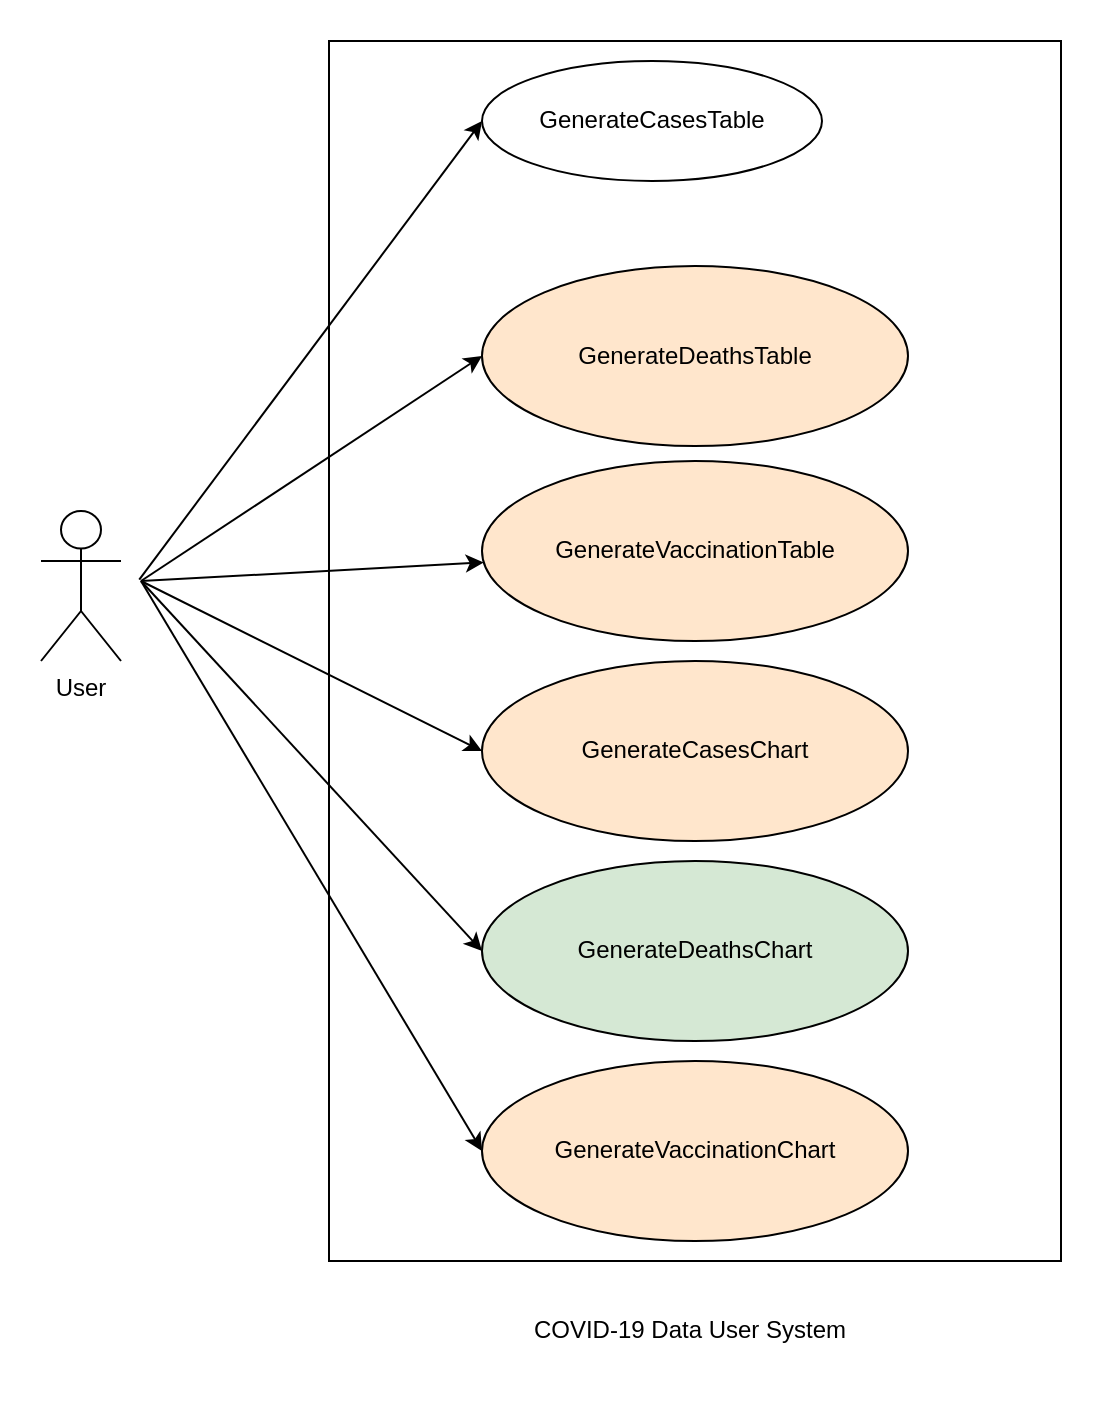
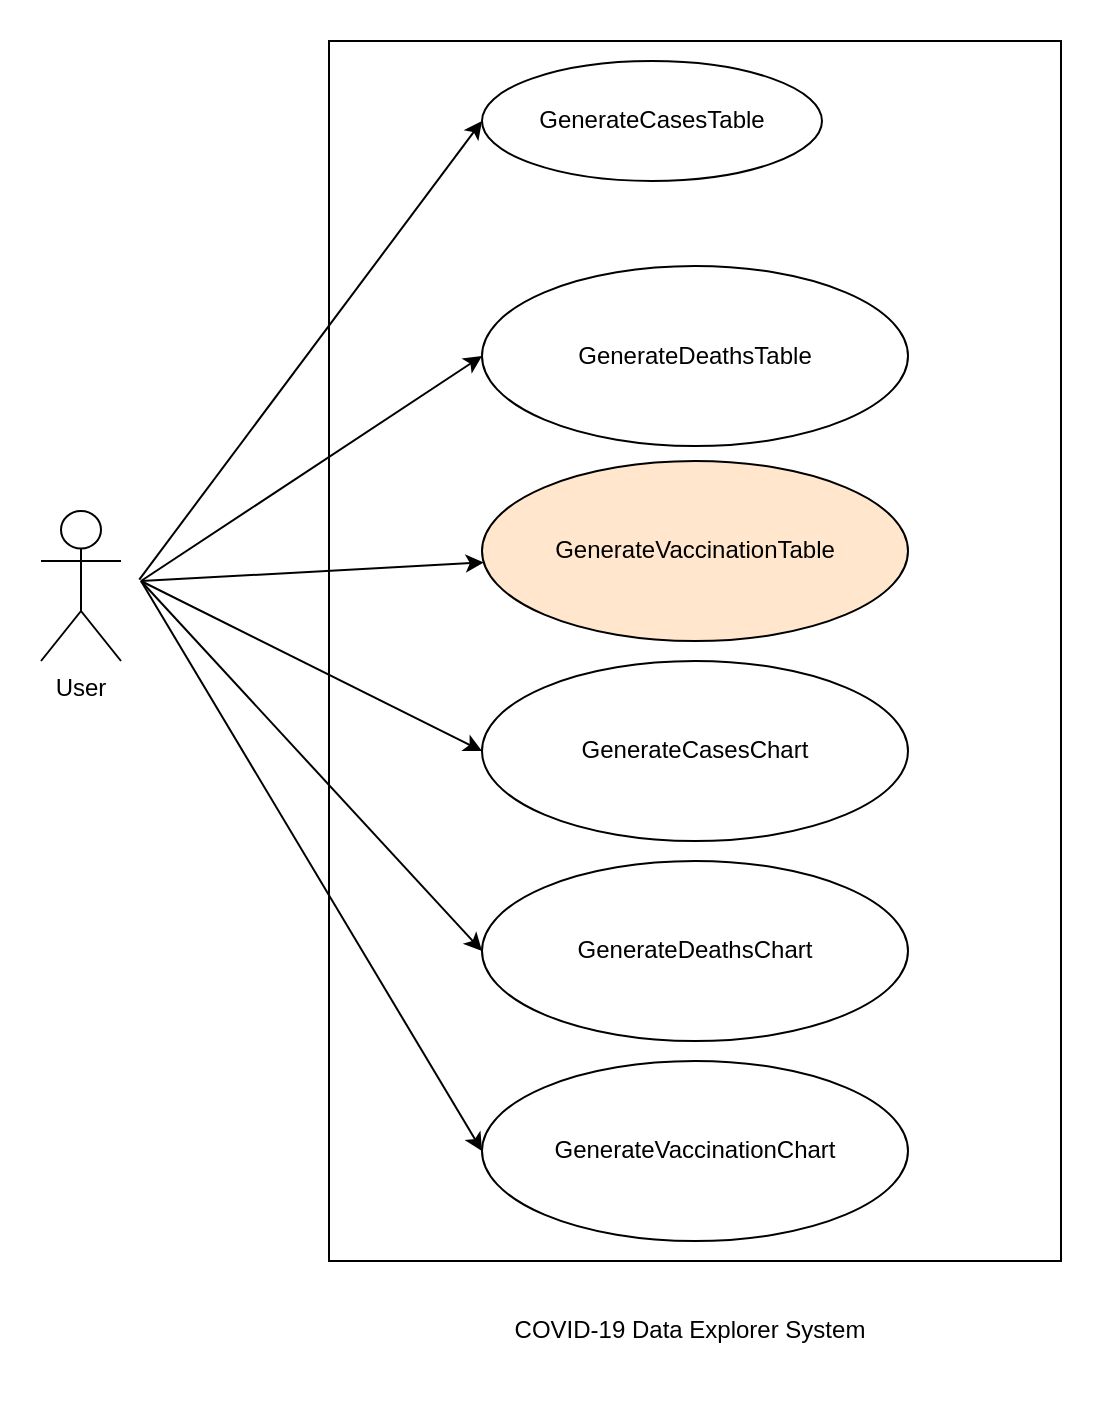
(695, 356) -> (695, 356)
(695, 751) -> (695, 751)
(695, 951) -> (695, 951)
(695, 1151) -> (695, 1151)
(691, 1331) -> (691, 1331)
